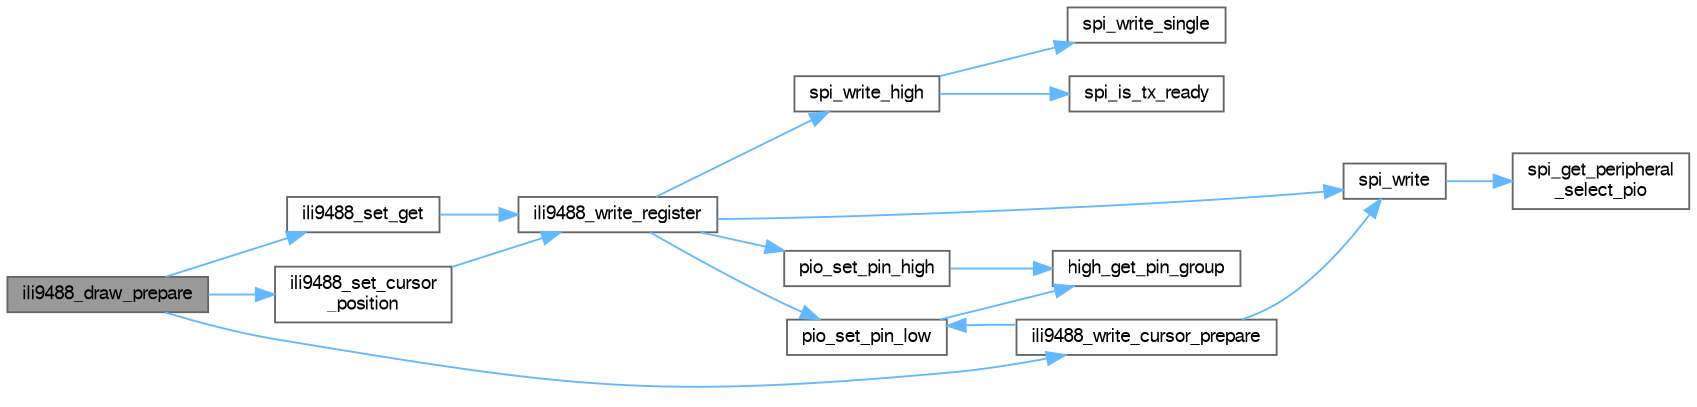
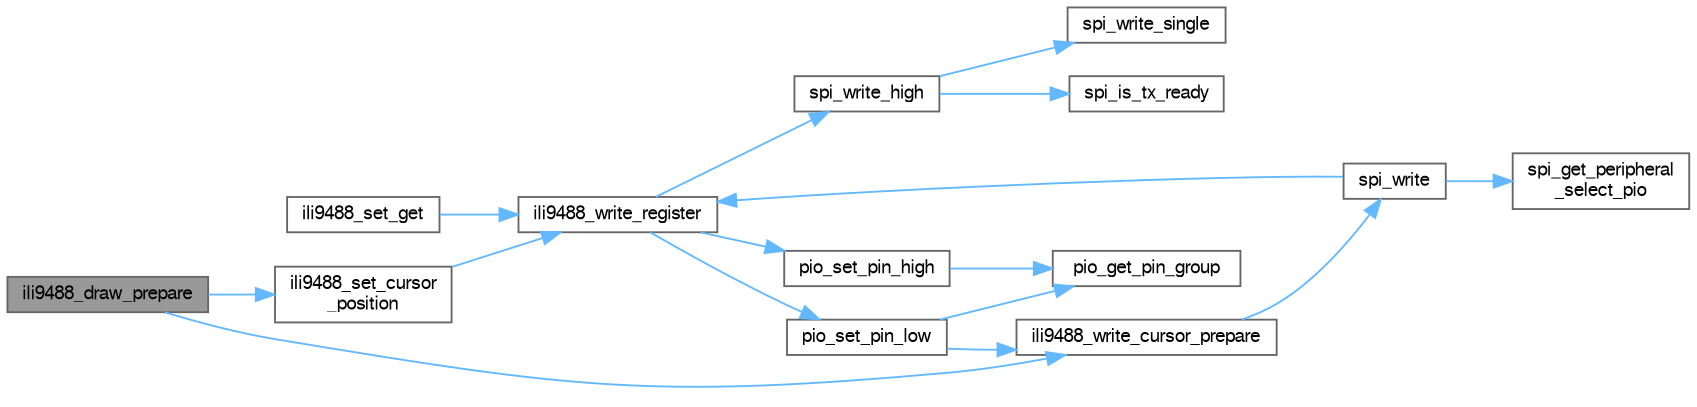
(1021, 210) -> (1039, 184)
(227, 257) -> none
(1147, 269) -> (1147, 269)
(991, 325) -> (972, 349)
